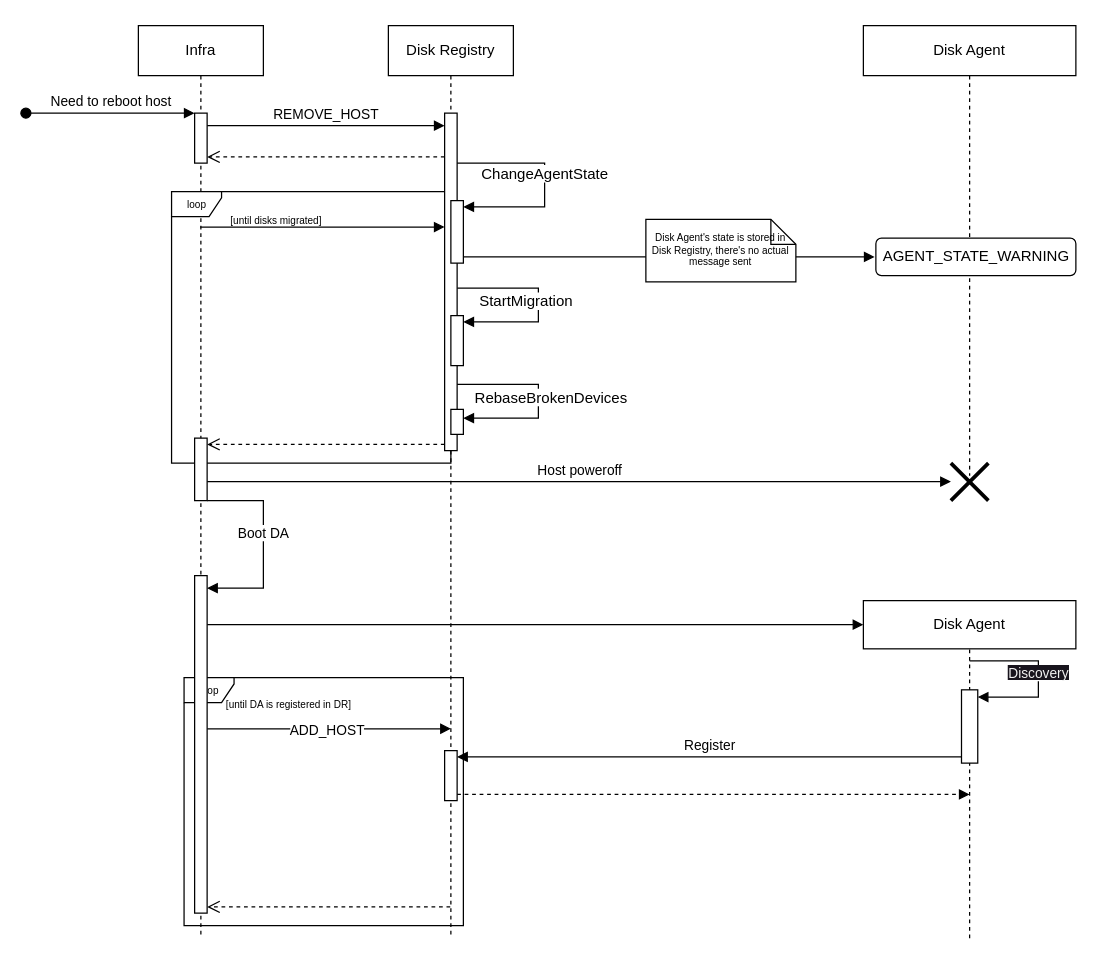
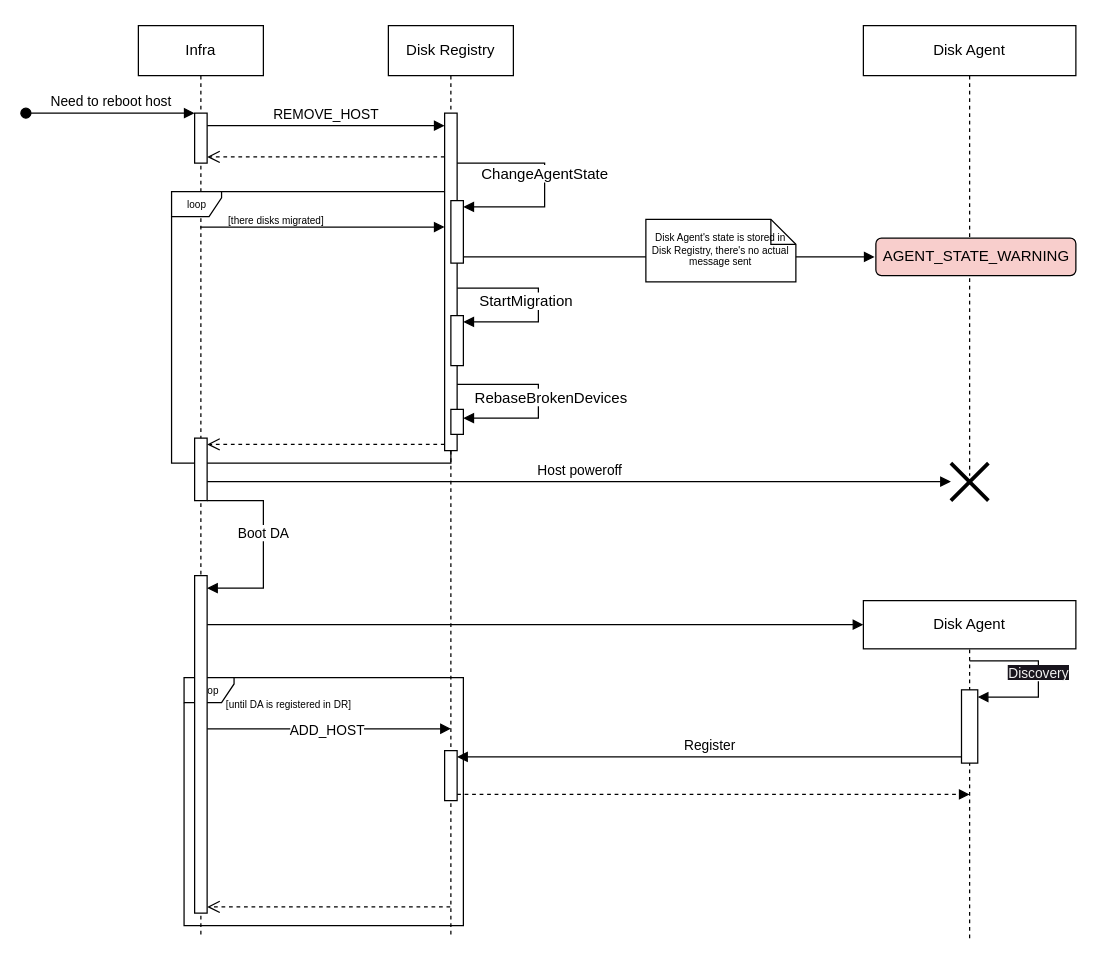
(276, 221) -> (276, 221)
(976, 257) -> (976, 257)
